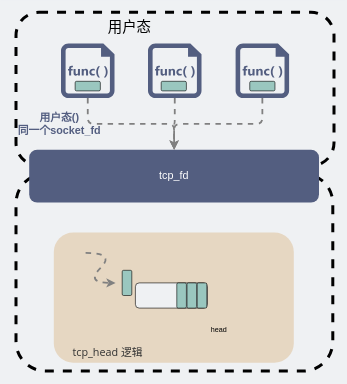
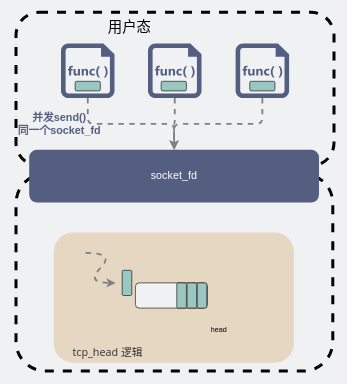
(59, 124) -> (59, 124)
(174, 176) -> (174, 176)
